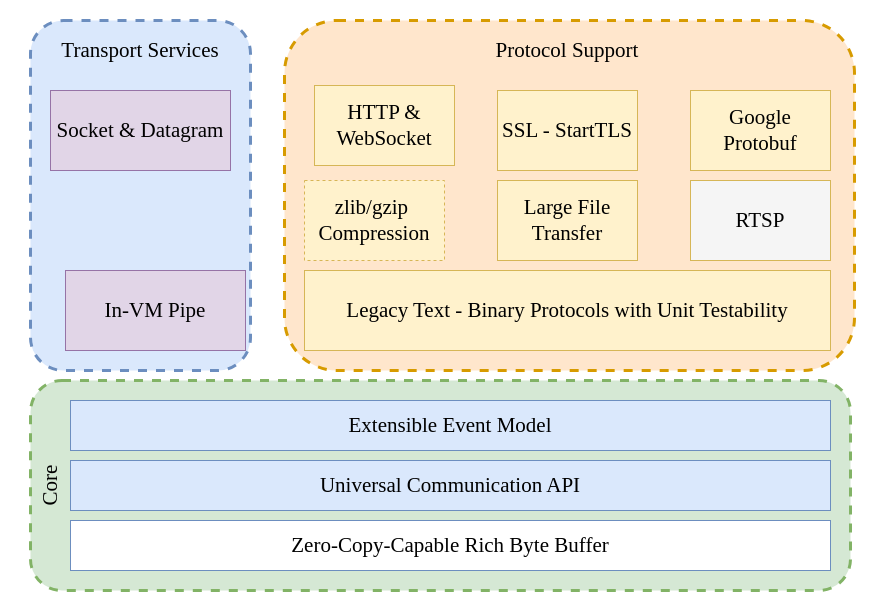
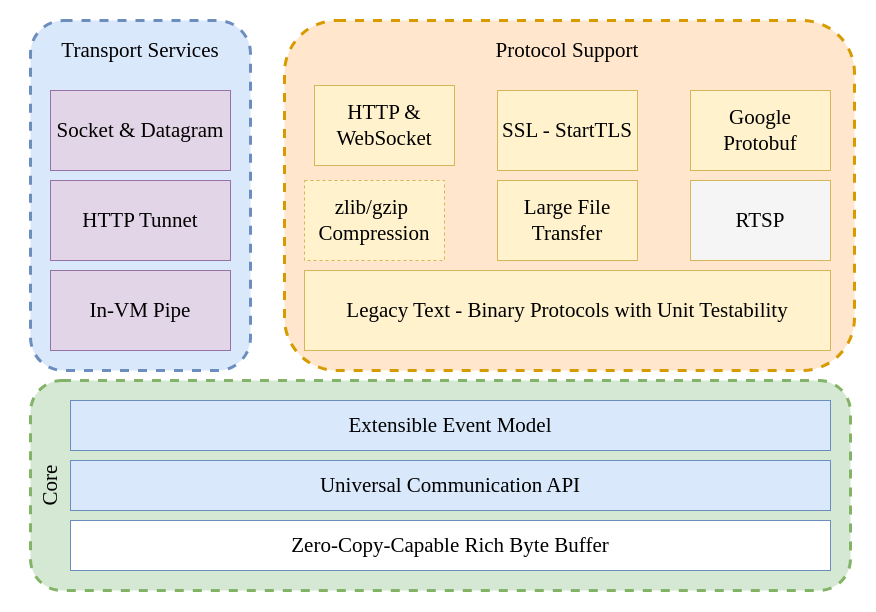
none -> (141, 221)
(156, 311) -> (141, 311)
